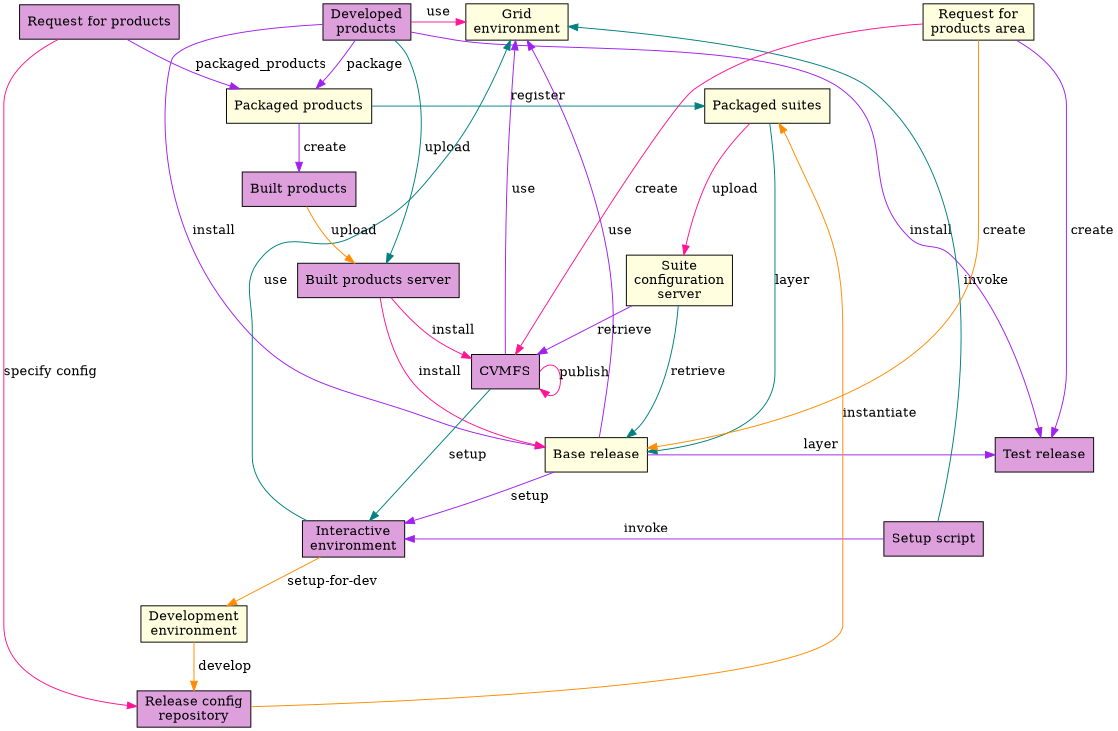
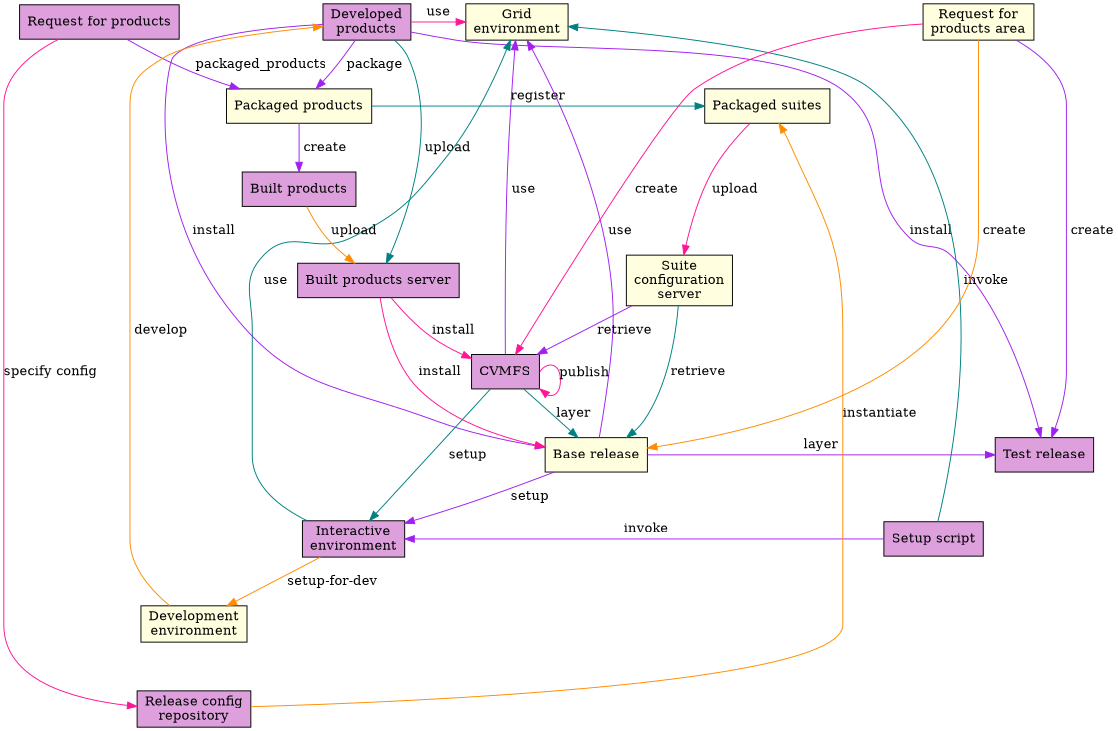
(775, 325) -> (547, 410)
(194, 662) -> (130, 255)
